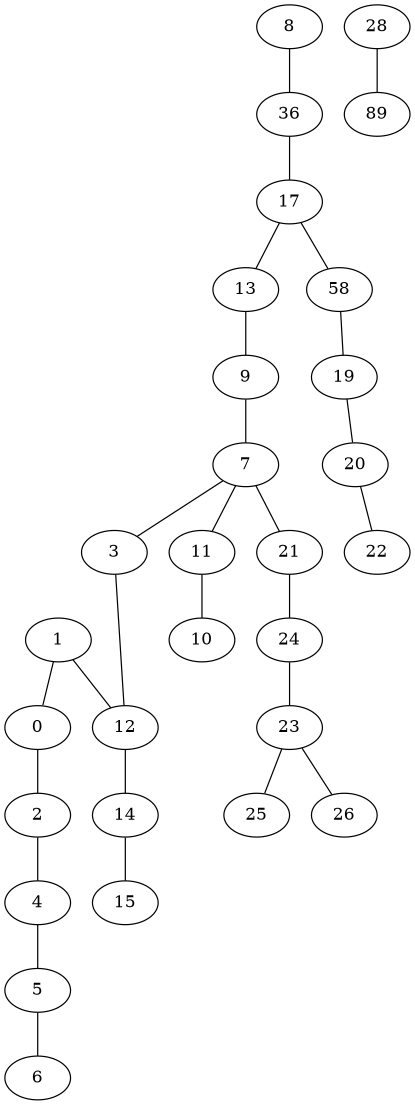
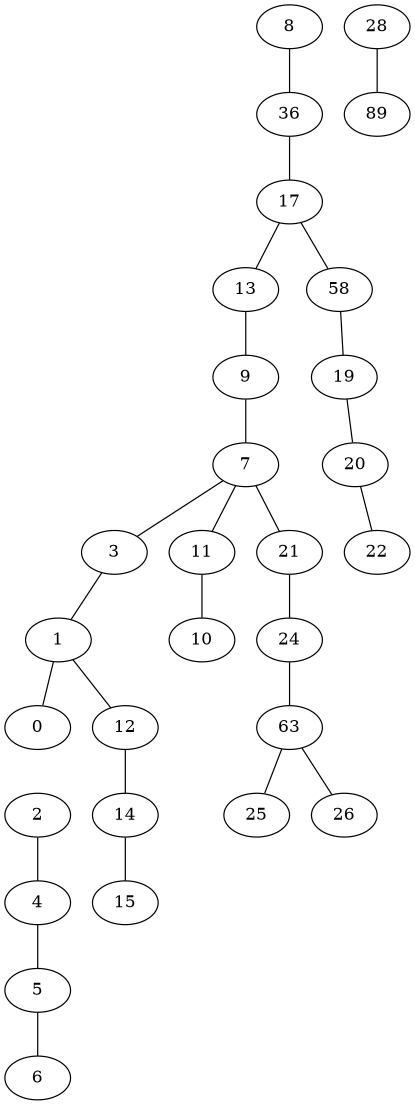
(120, 640) -> (86, 596)
(290, 728) -> (290, 728)
(38, 771) -> none
